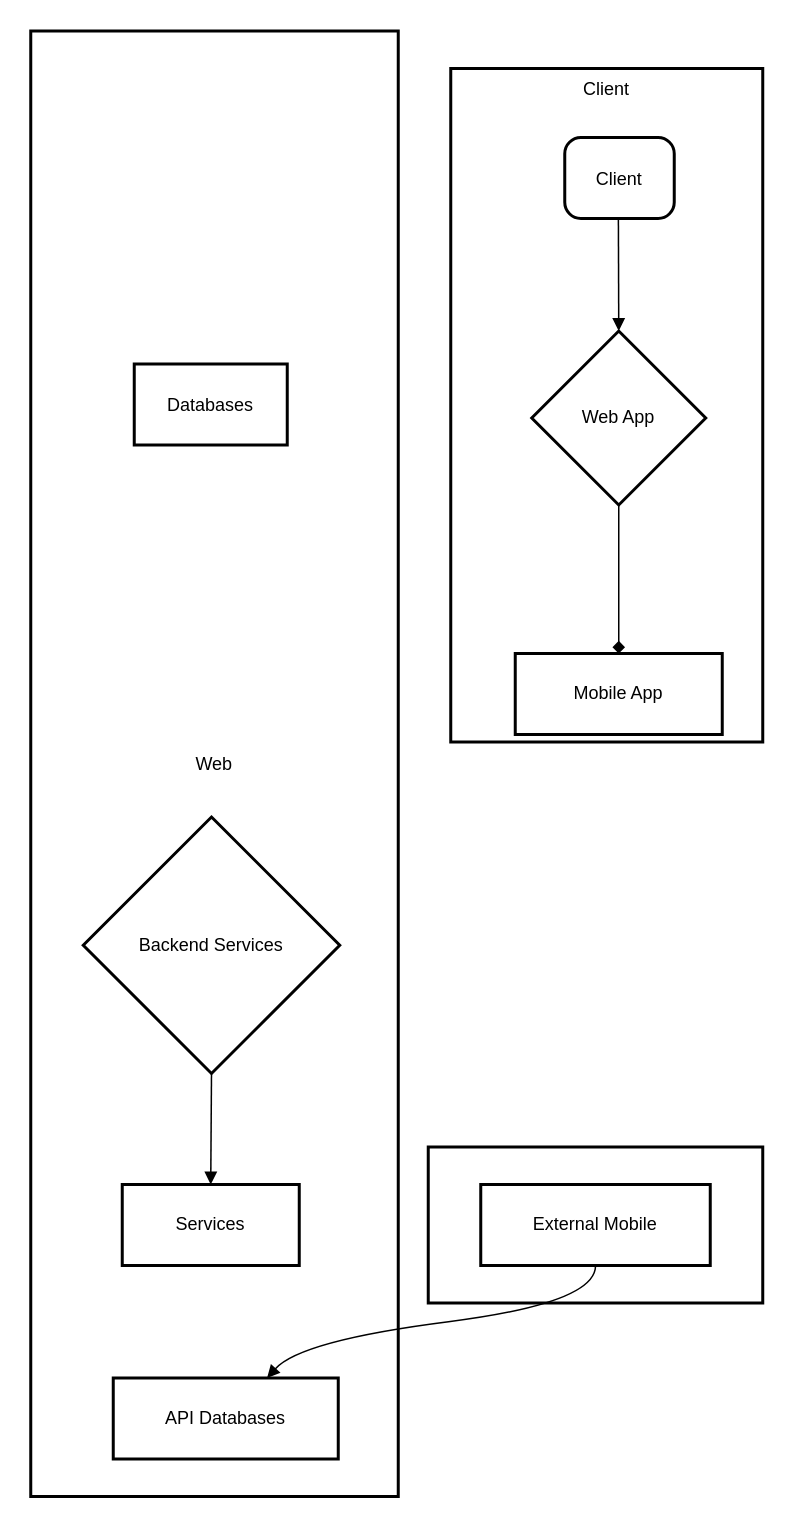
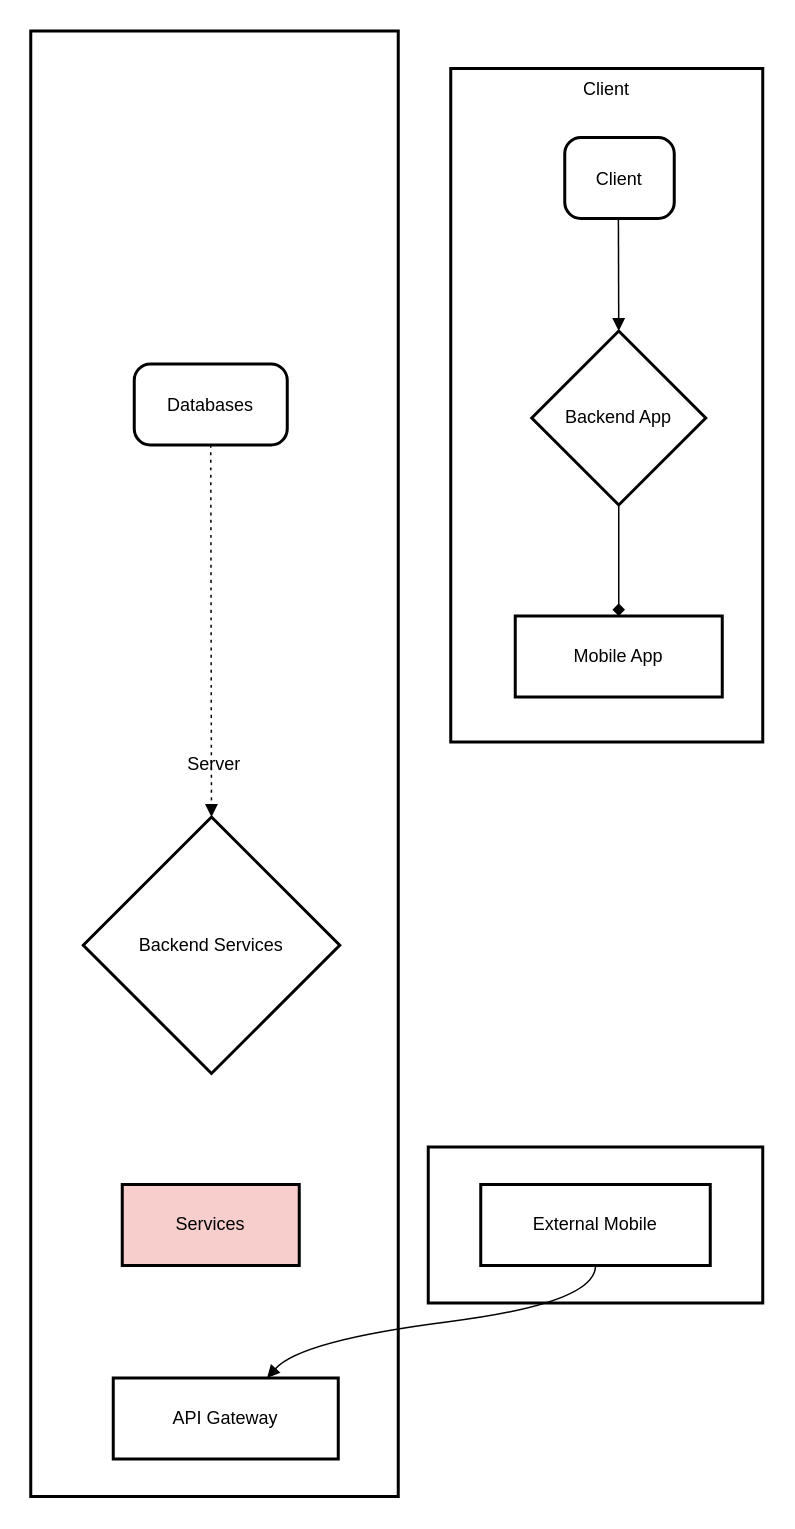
(211, 404) -> (211, 404)
(619, 418) -> (619, 418)
none -> (211, 626)
(619, 694) -> (619, 656)
(215, 764) -> (215, 764)
(211, 1124) -> none
(211, 1225) -> (211, 1225)
(226, 1418) -> (226, 1418)
